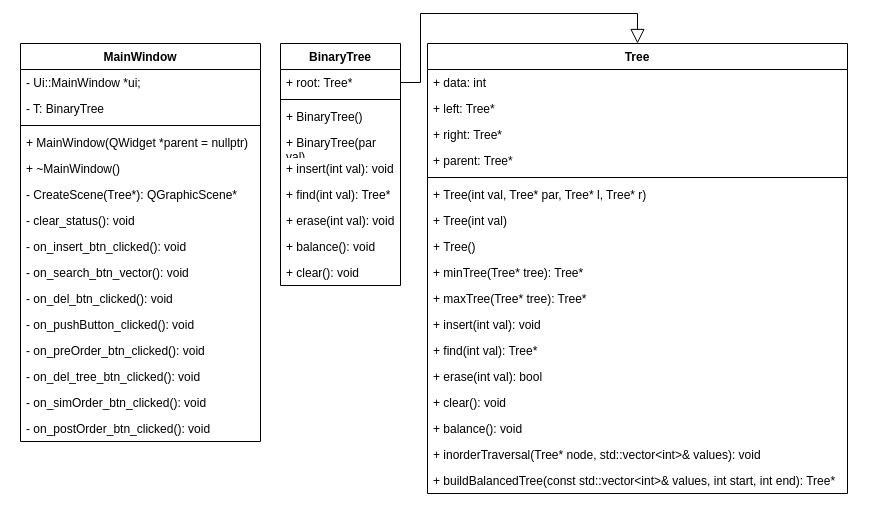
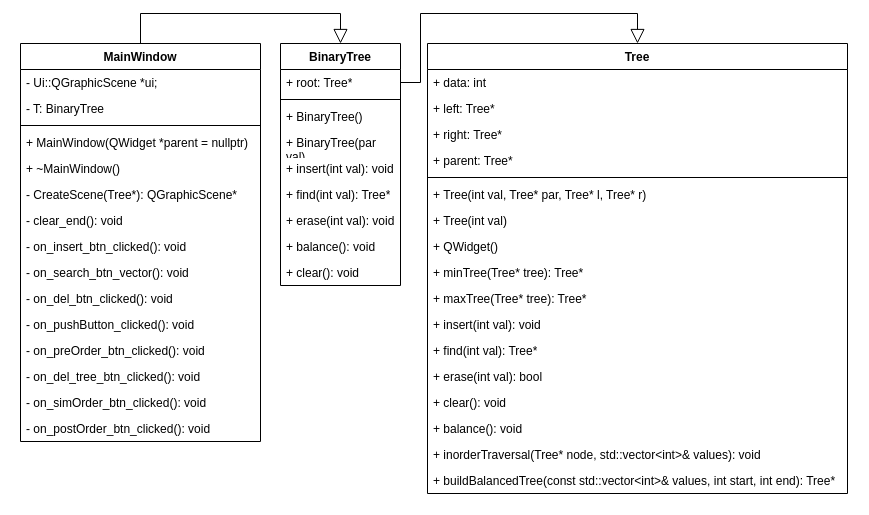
none -> (233, 14)
(85, 84) -> (96, 84)
(93, 222) -> (83, 222)
(460, 248) -> (469, 248)
